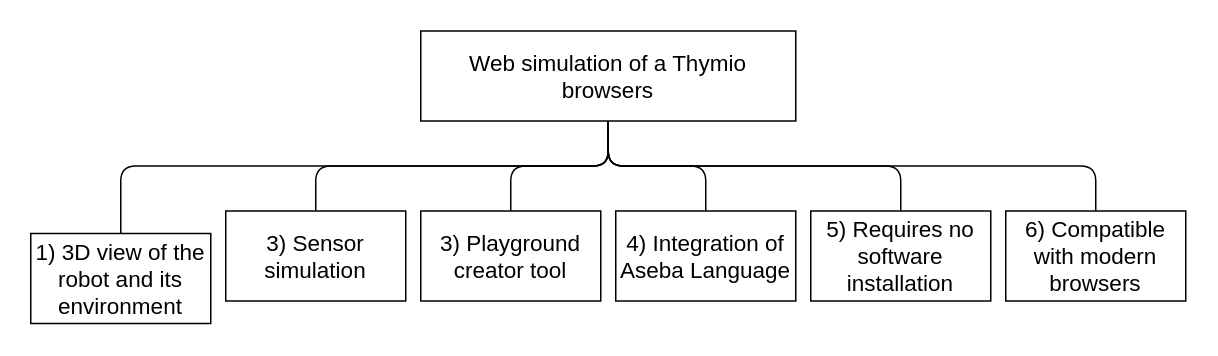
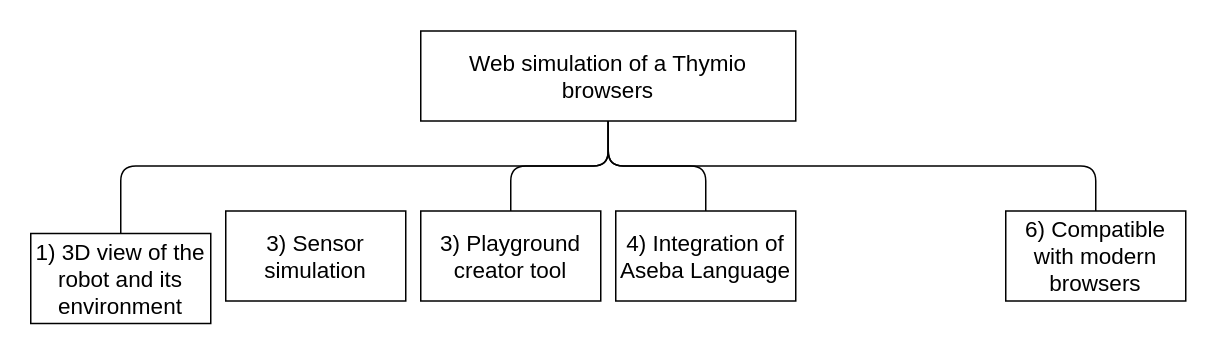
(316, 190) -> none
(901, 190) -> none
(901, 256) -> none
